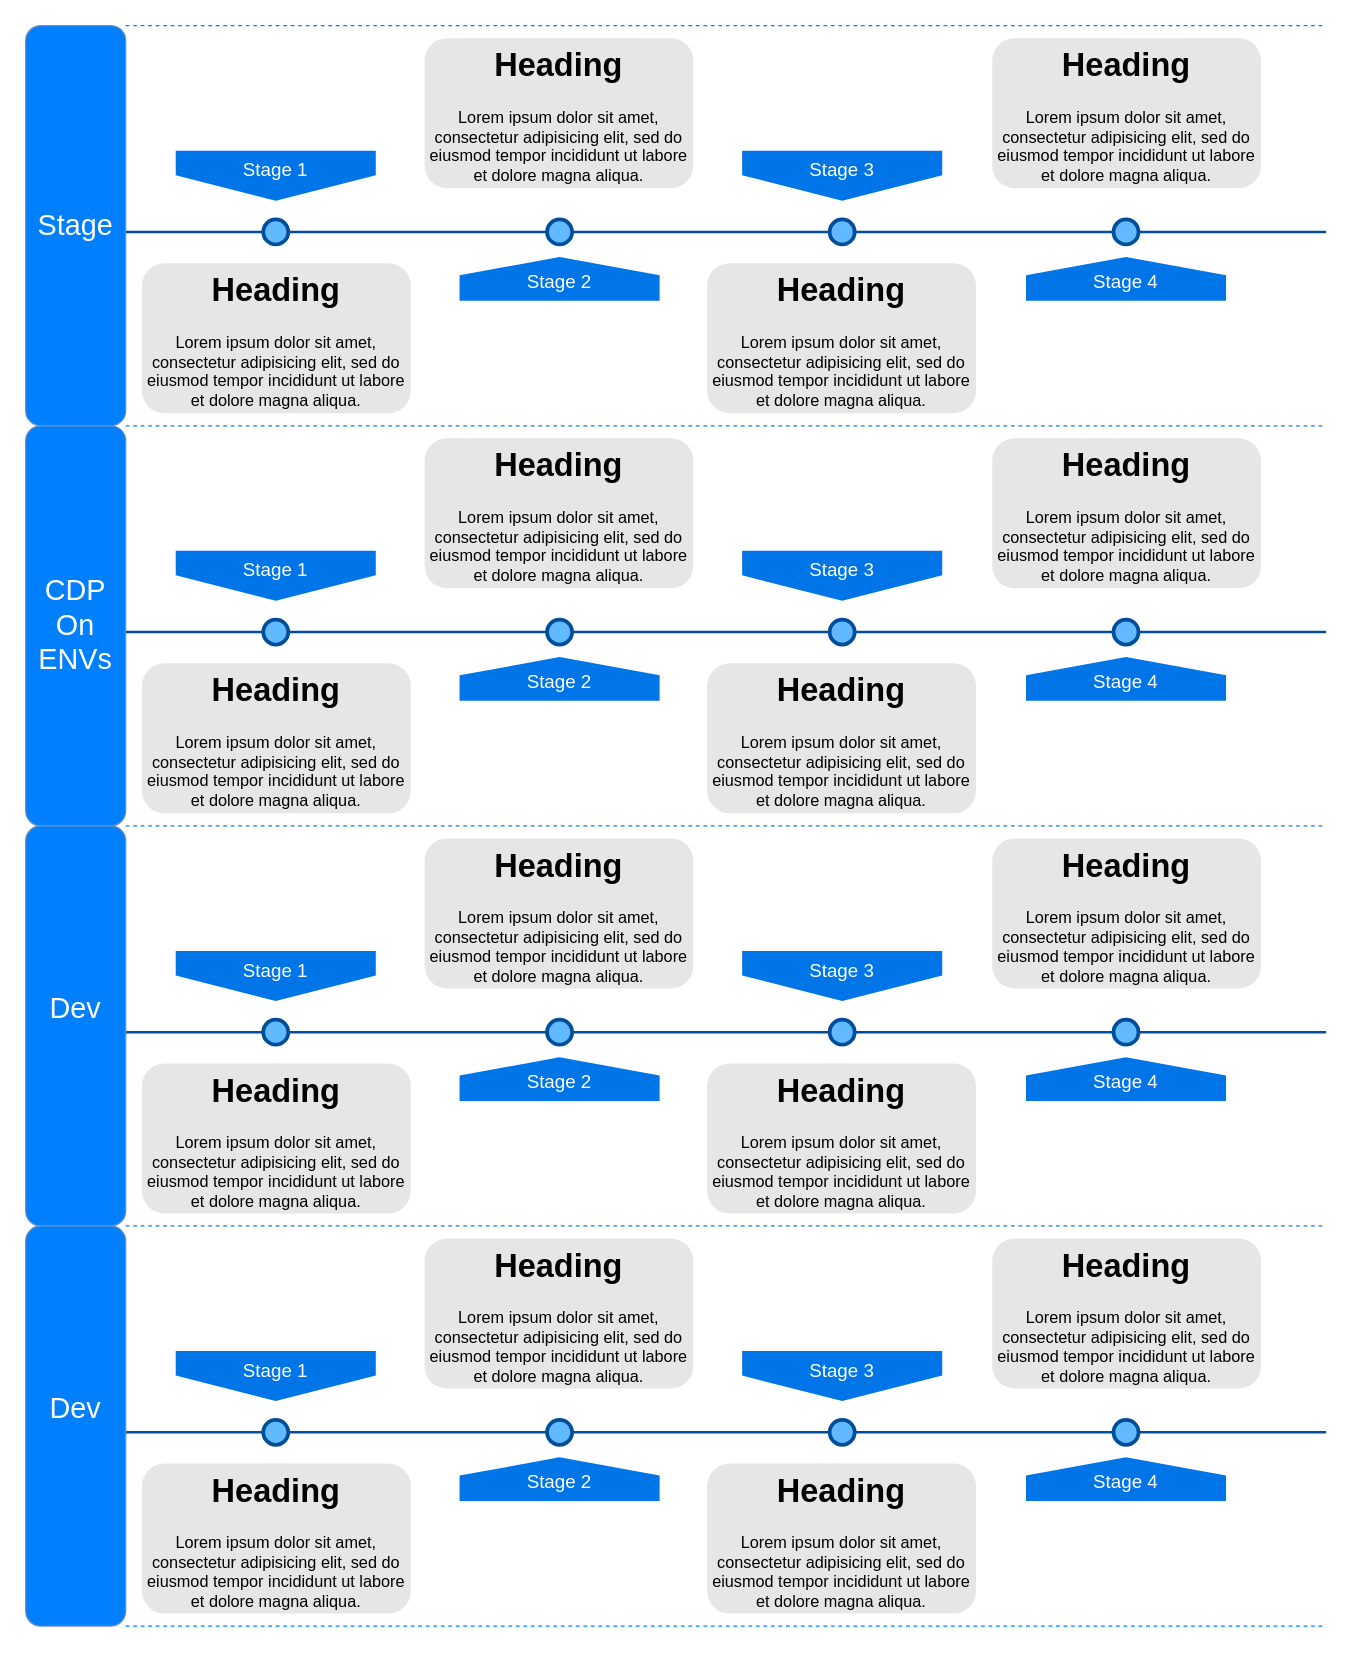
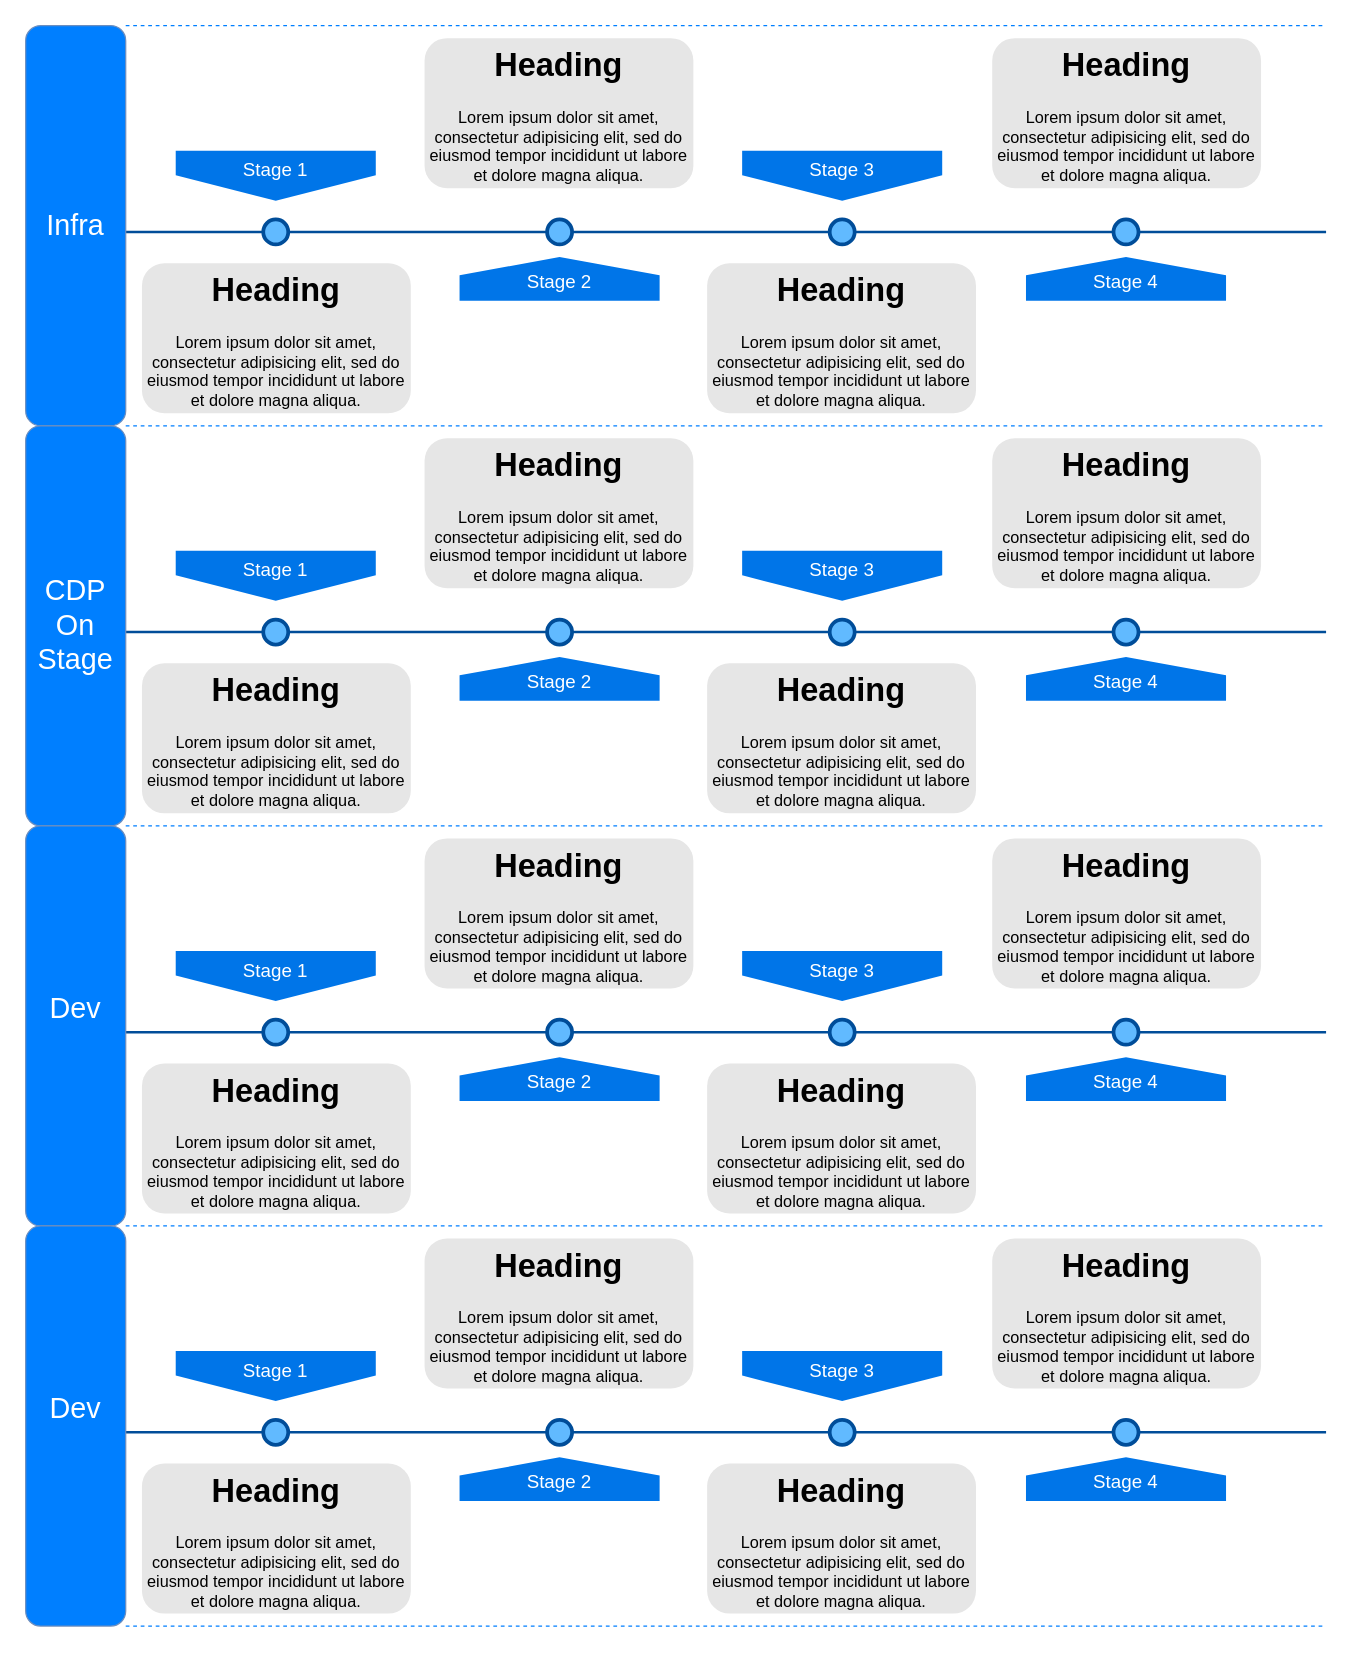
(76, 226) -> (76, 226)
(76, 626) -> (76, 626)
